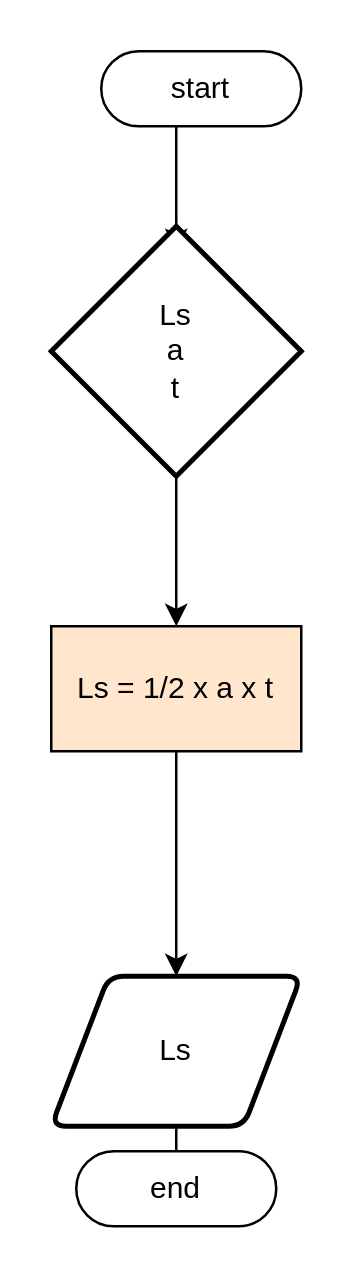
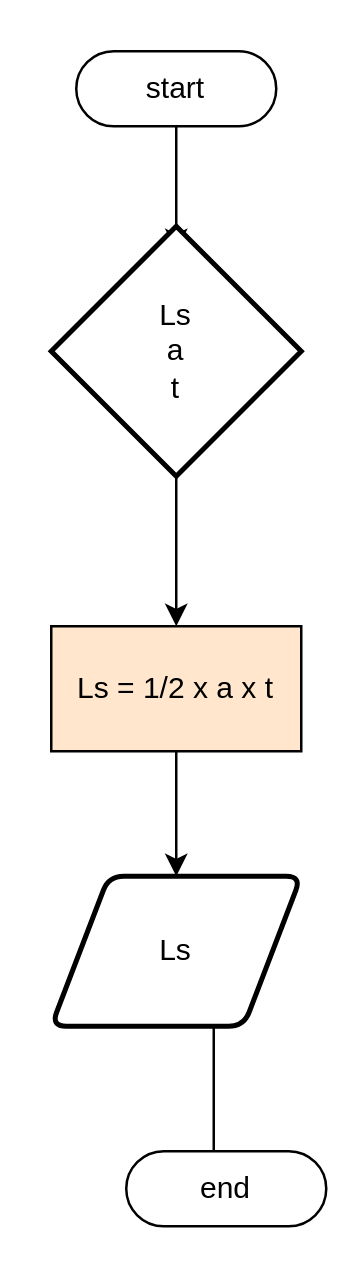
(201, 89) -> (176, 89)
(176, 1051) -> (176, 951)
(176, 1189) -> (226, 1189)
